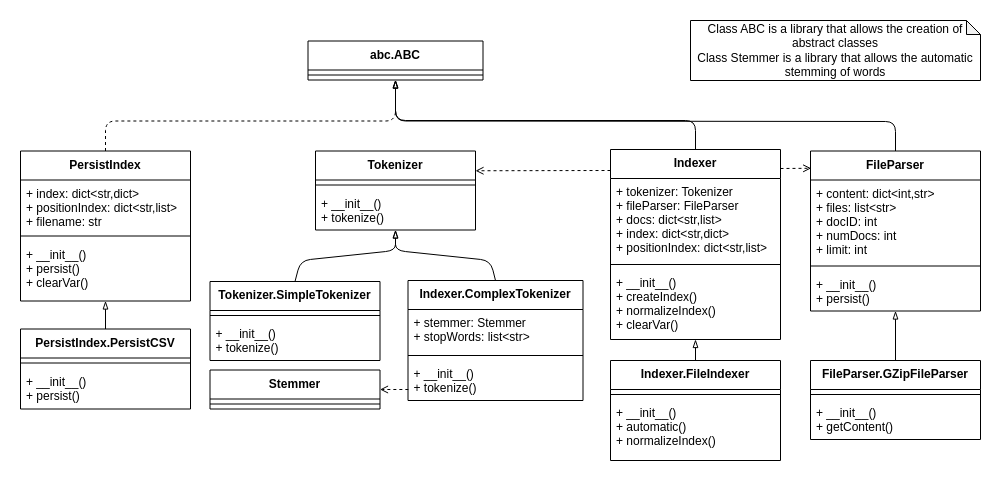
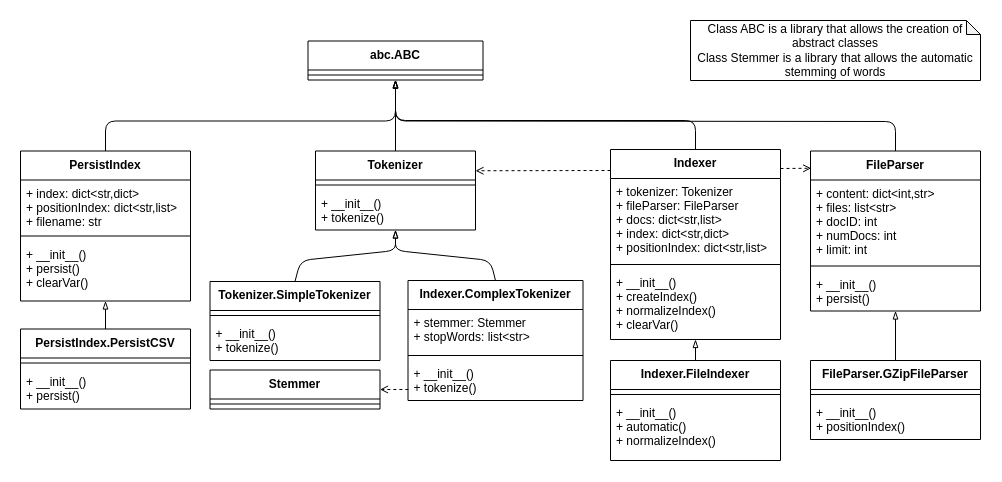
(239, 121) -> (239, 121)
none -> (396, 135)
(852, 413) -> (852, 413)
